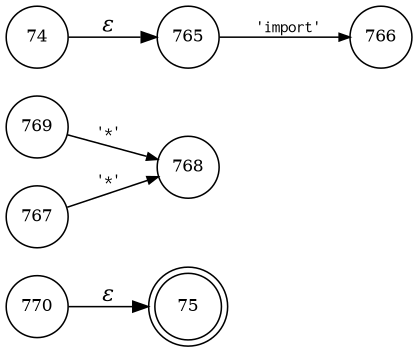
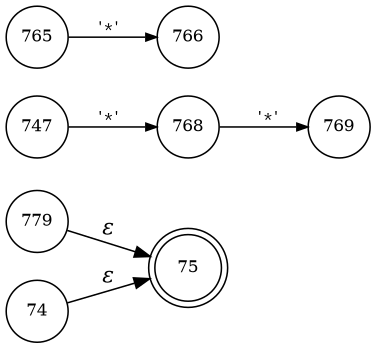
(289, 28) -> (108, 28)
(105, 37) -> (101, 293)
(107, 146) -> (258, 127)
(37, 217) -> (37, 127)
(37, 307) -> (37, 221)
